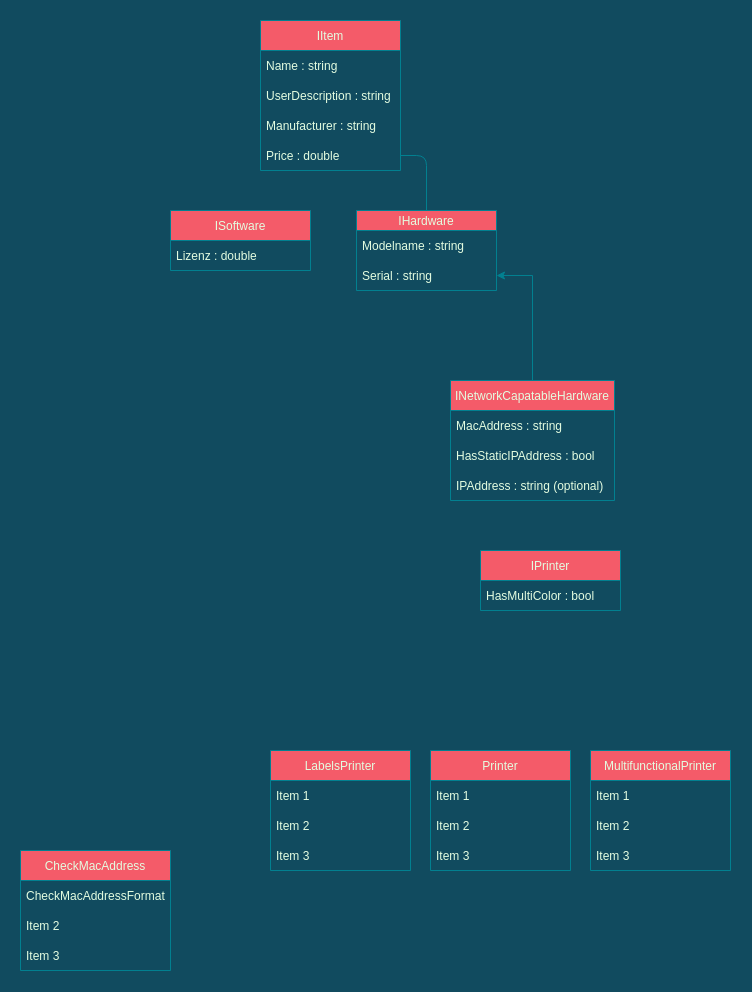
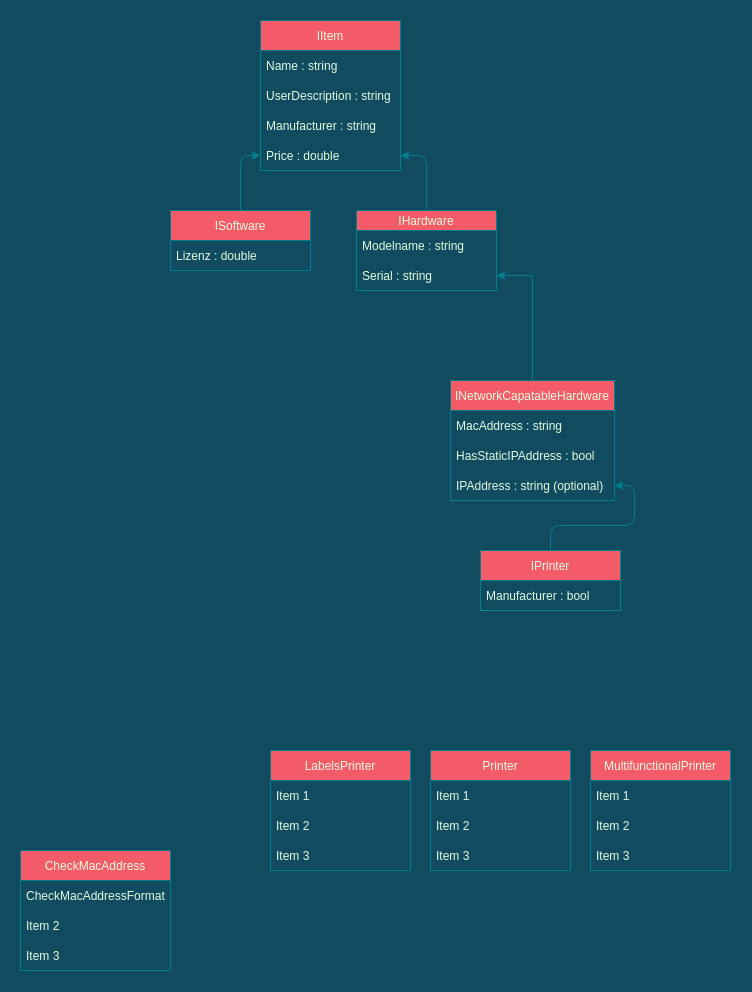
(407, 156) -> (409, 156)
none -> (241, 181)
none -> (603, 526)
(542, 596) -> (544, 596)
